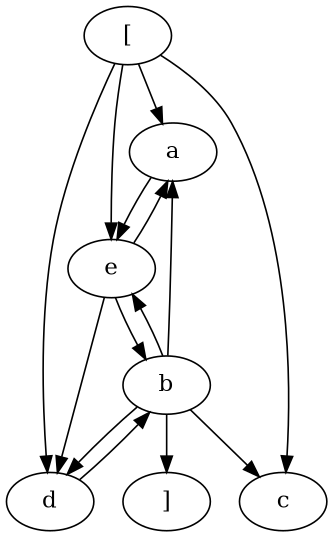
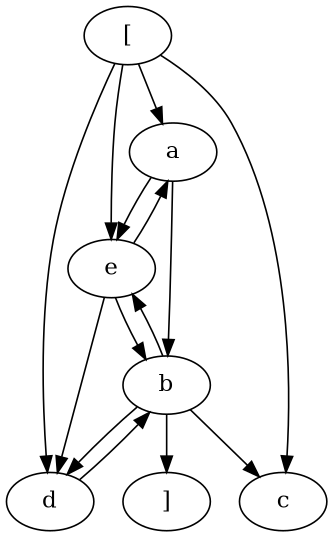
(170, 277) -> (171, 260)
